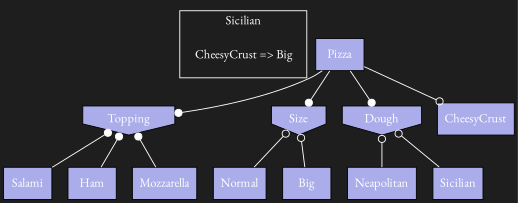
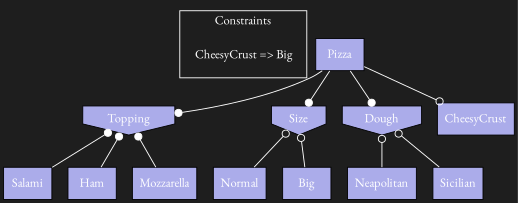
(243, 21) -> (243, 21)
